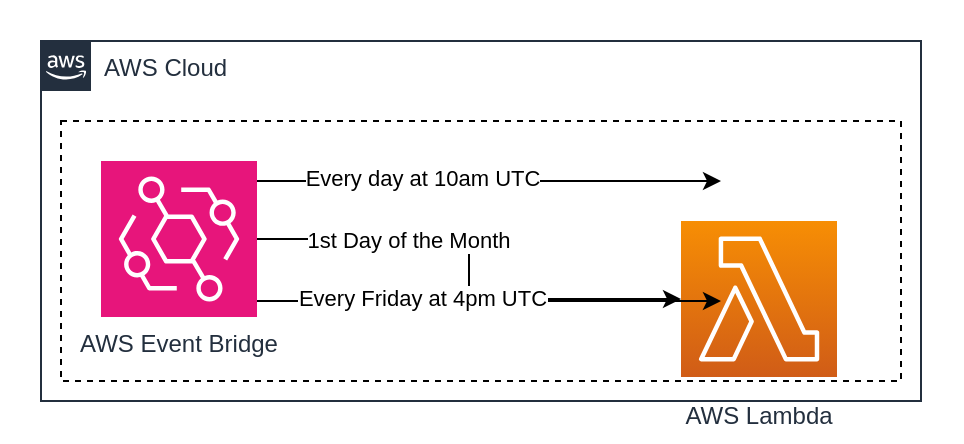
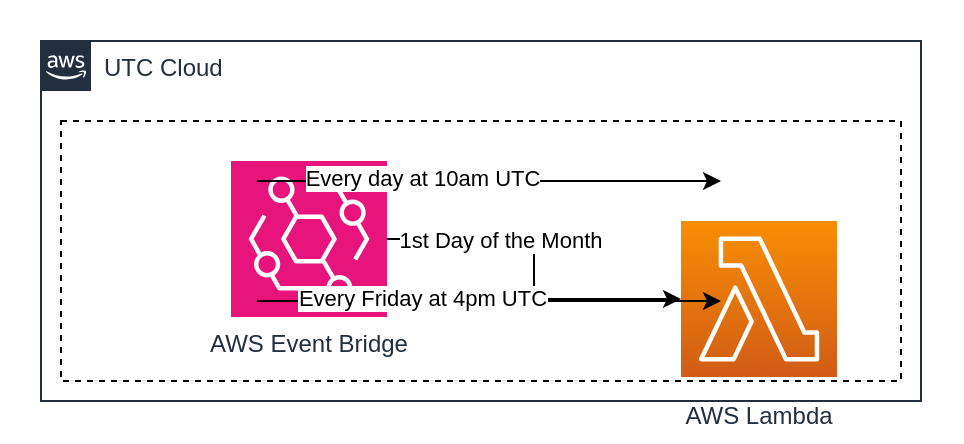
(159, 69) -> (159, 69)
(179, 239) -> (309, 239)
